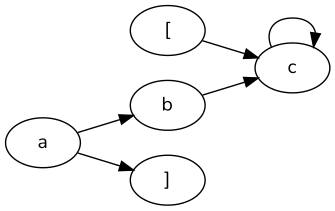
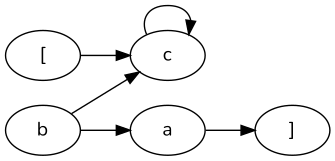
(99, 126) -> (99, 130)
